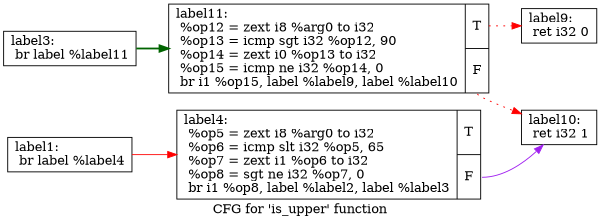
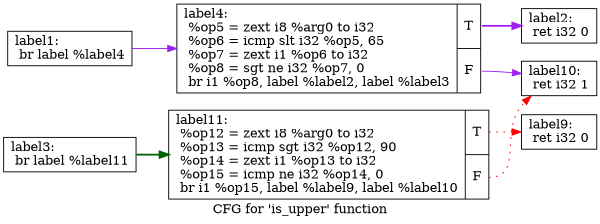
none -> (559, 26)
(277, 55) -> (277, 161)
(150, 155) -> (150, 49)
